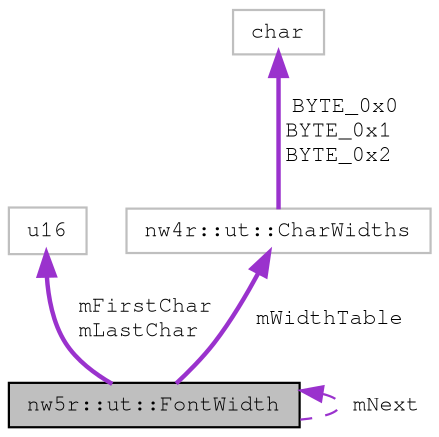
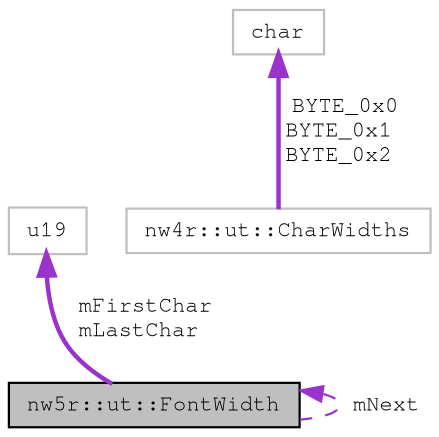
(48, 231) -> (48, 231)
(222, 332) -> none
